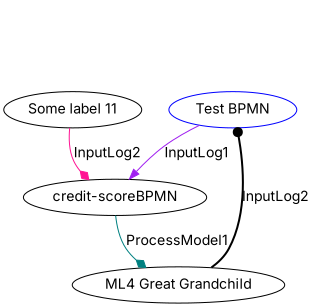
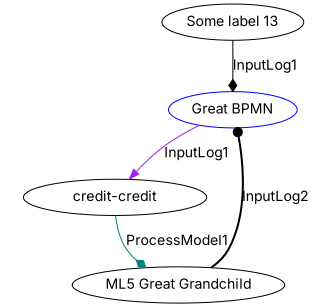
none -> (233, 22)
(73, 110) -> none
(233, 110) -> (233, 110)
(115, 197) -> (115, 197)
(178, 285) -> (178, 285)
